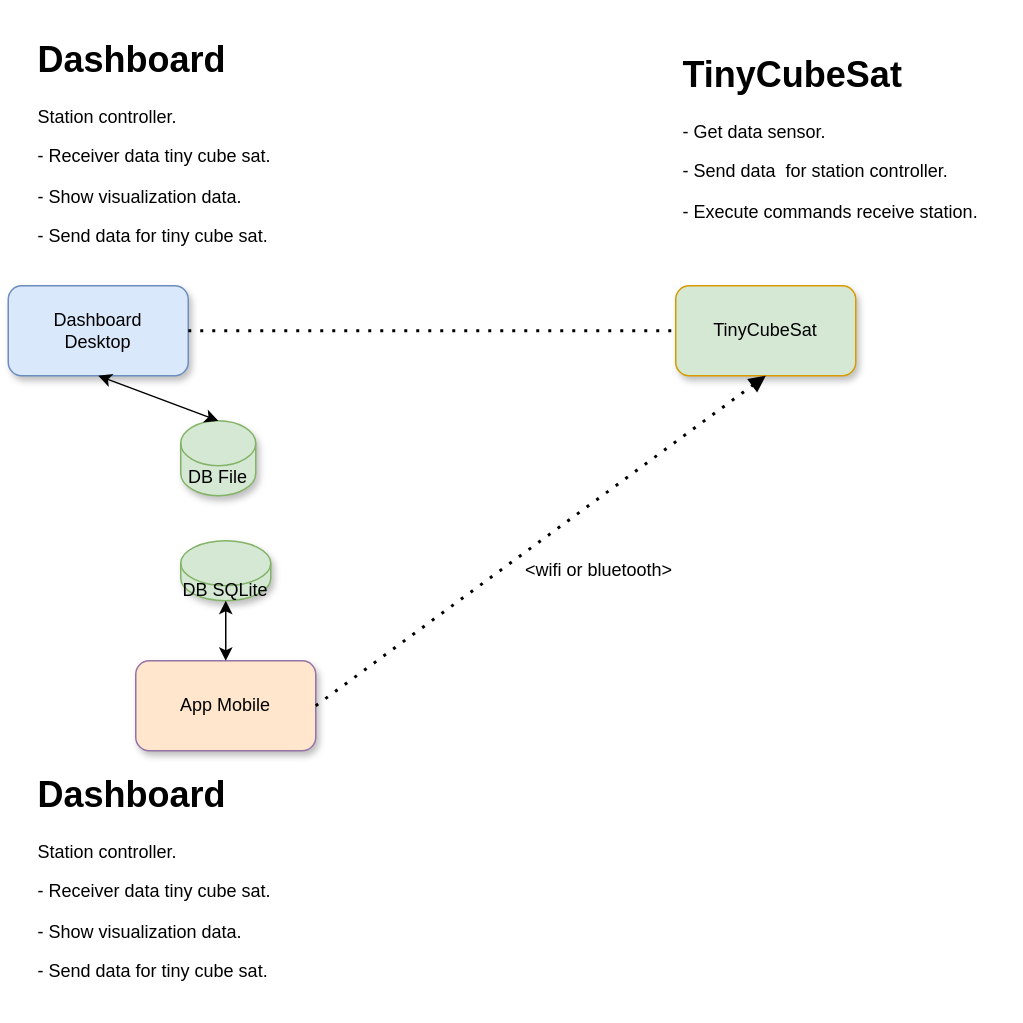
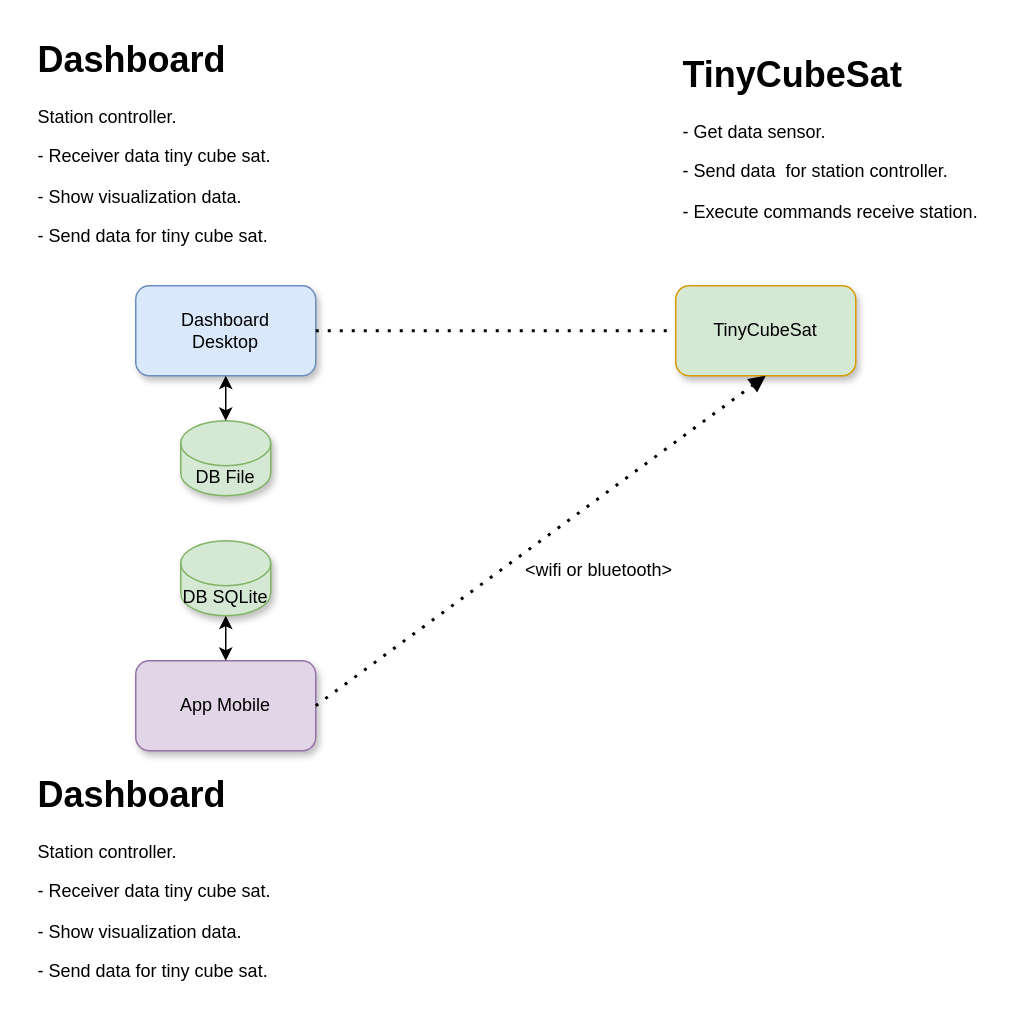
(98, 331) -> (226, 331)
(218, 458) -> (226, 458)
(226, 571) -> (226, 578)
(226, 706) -> (226, 706)
